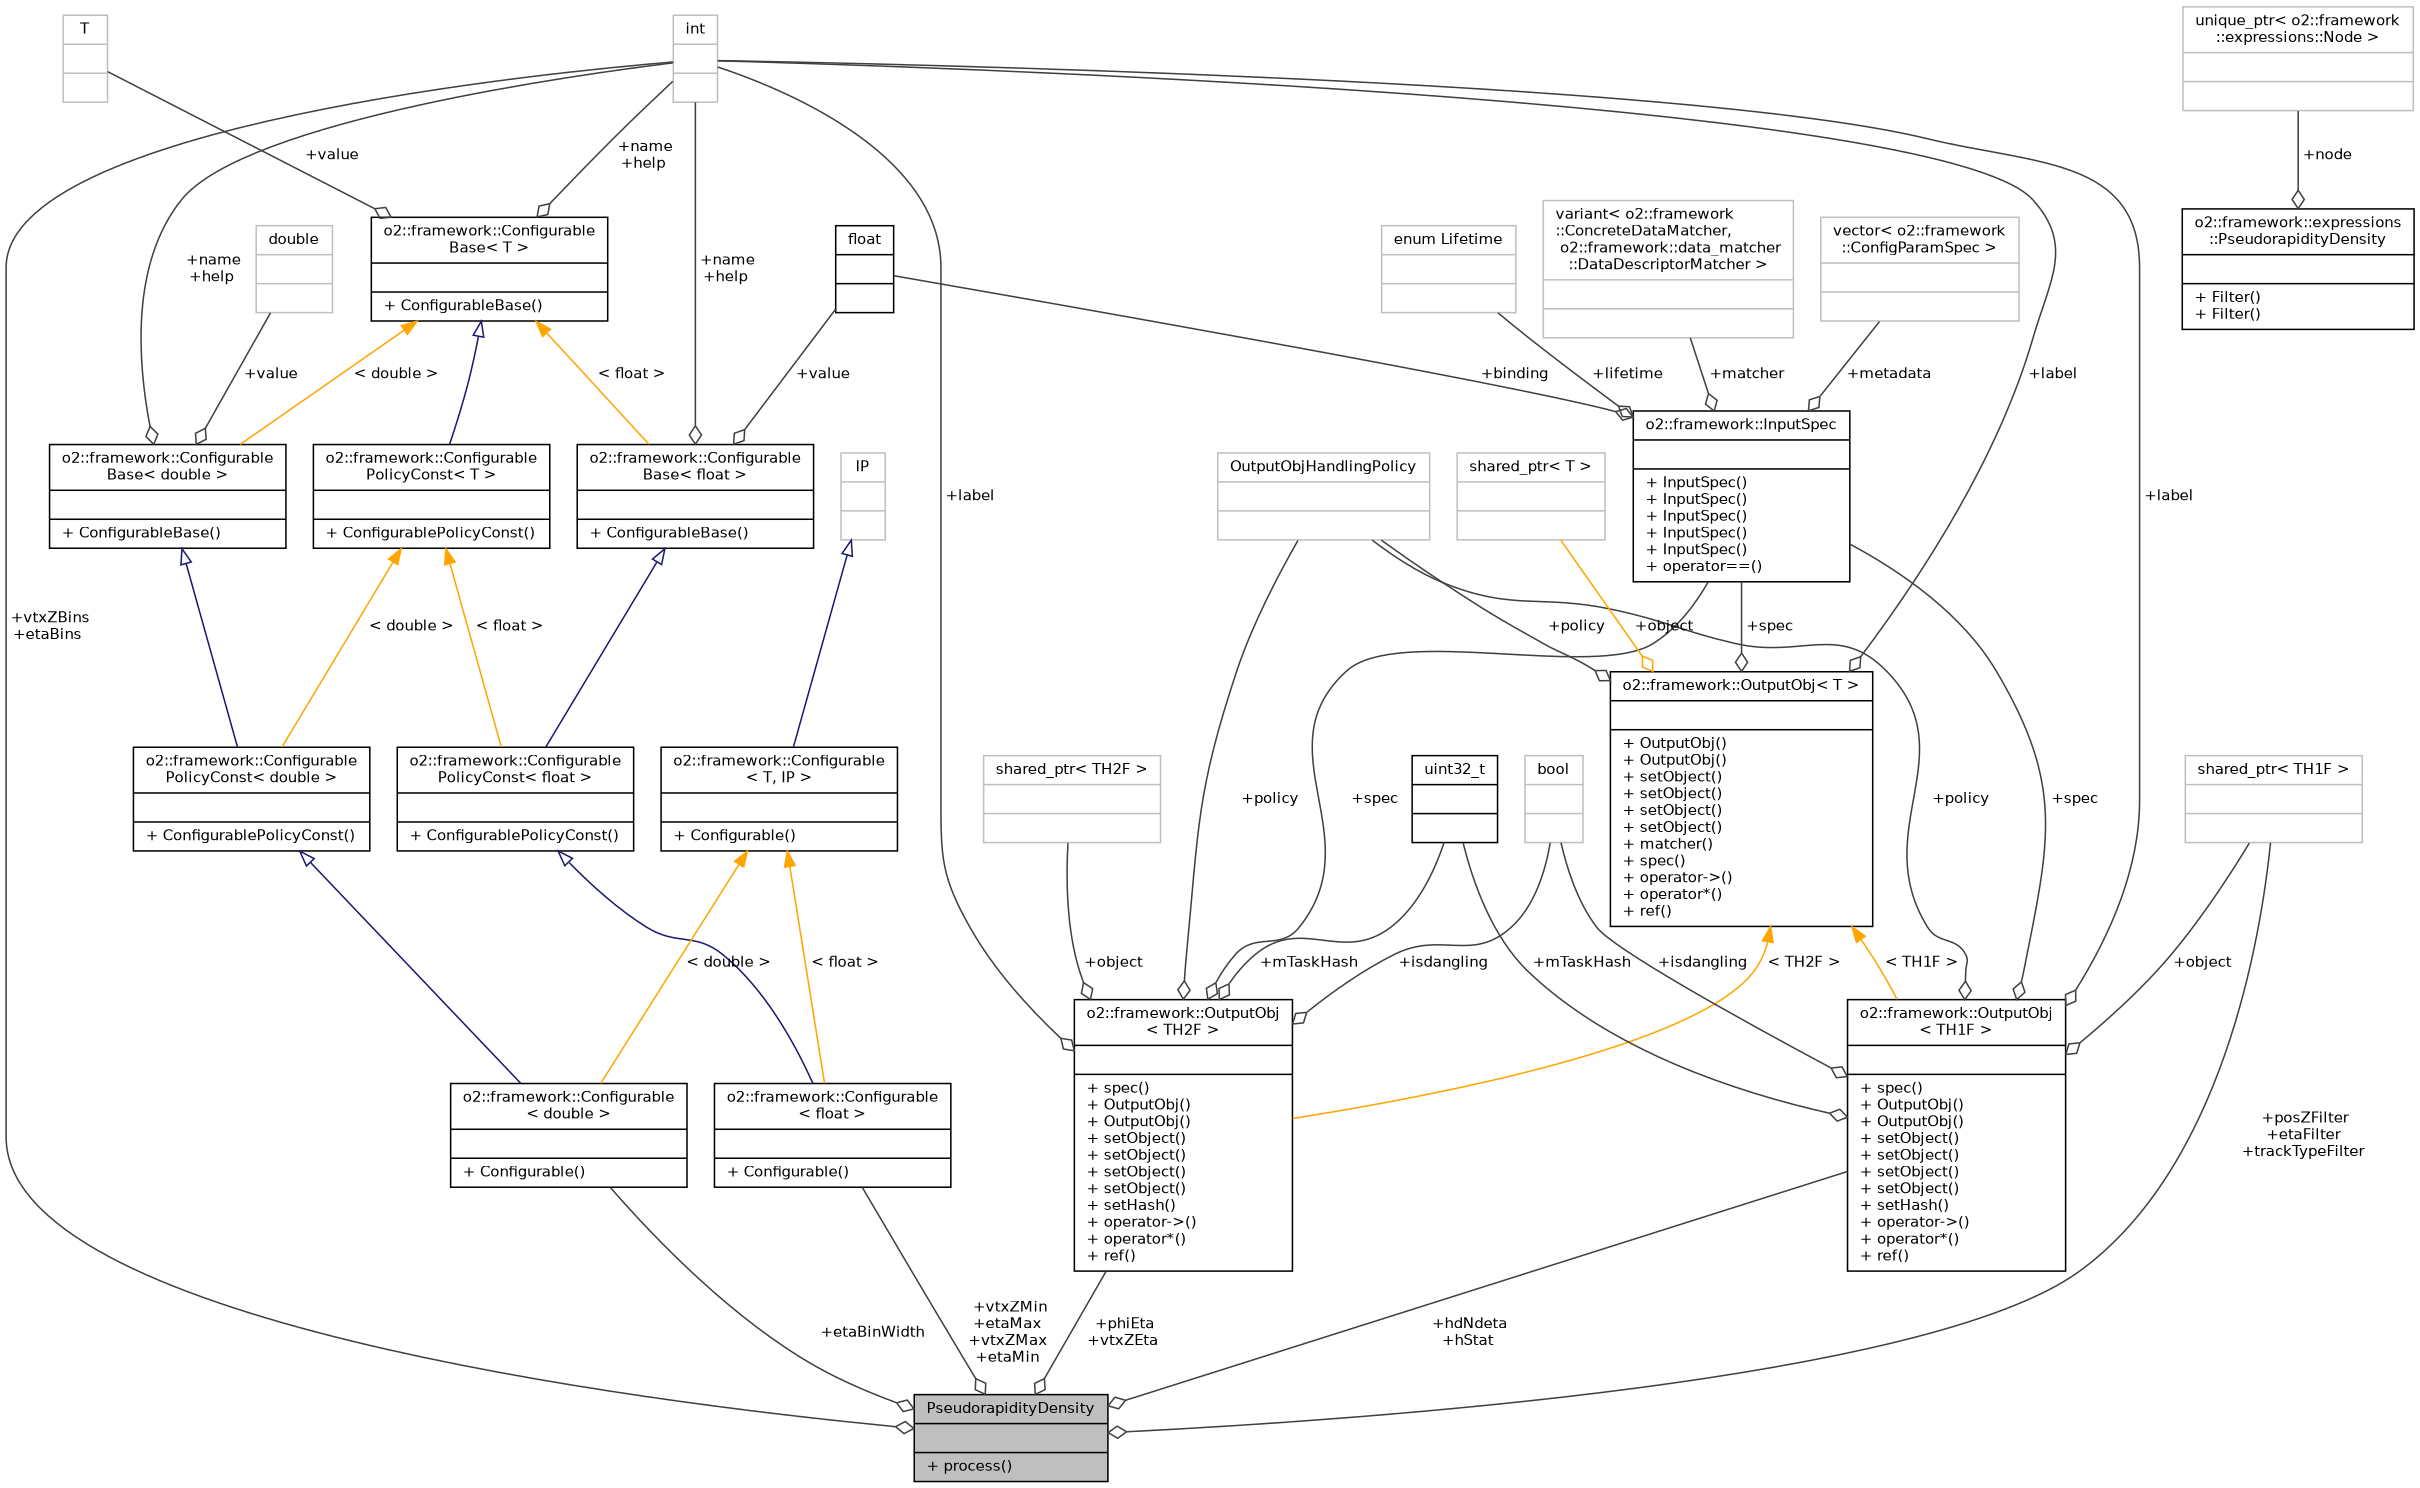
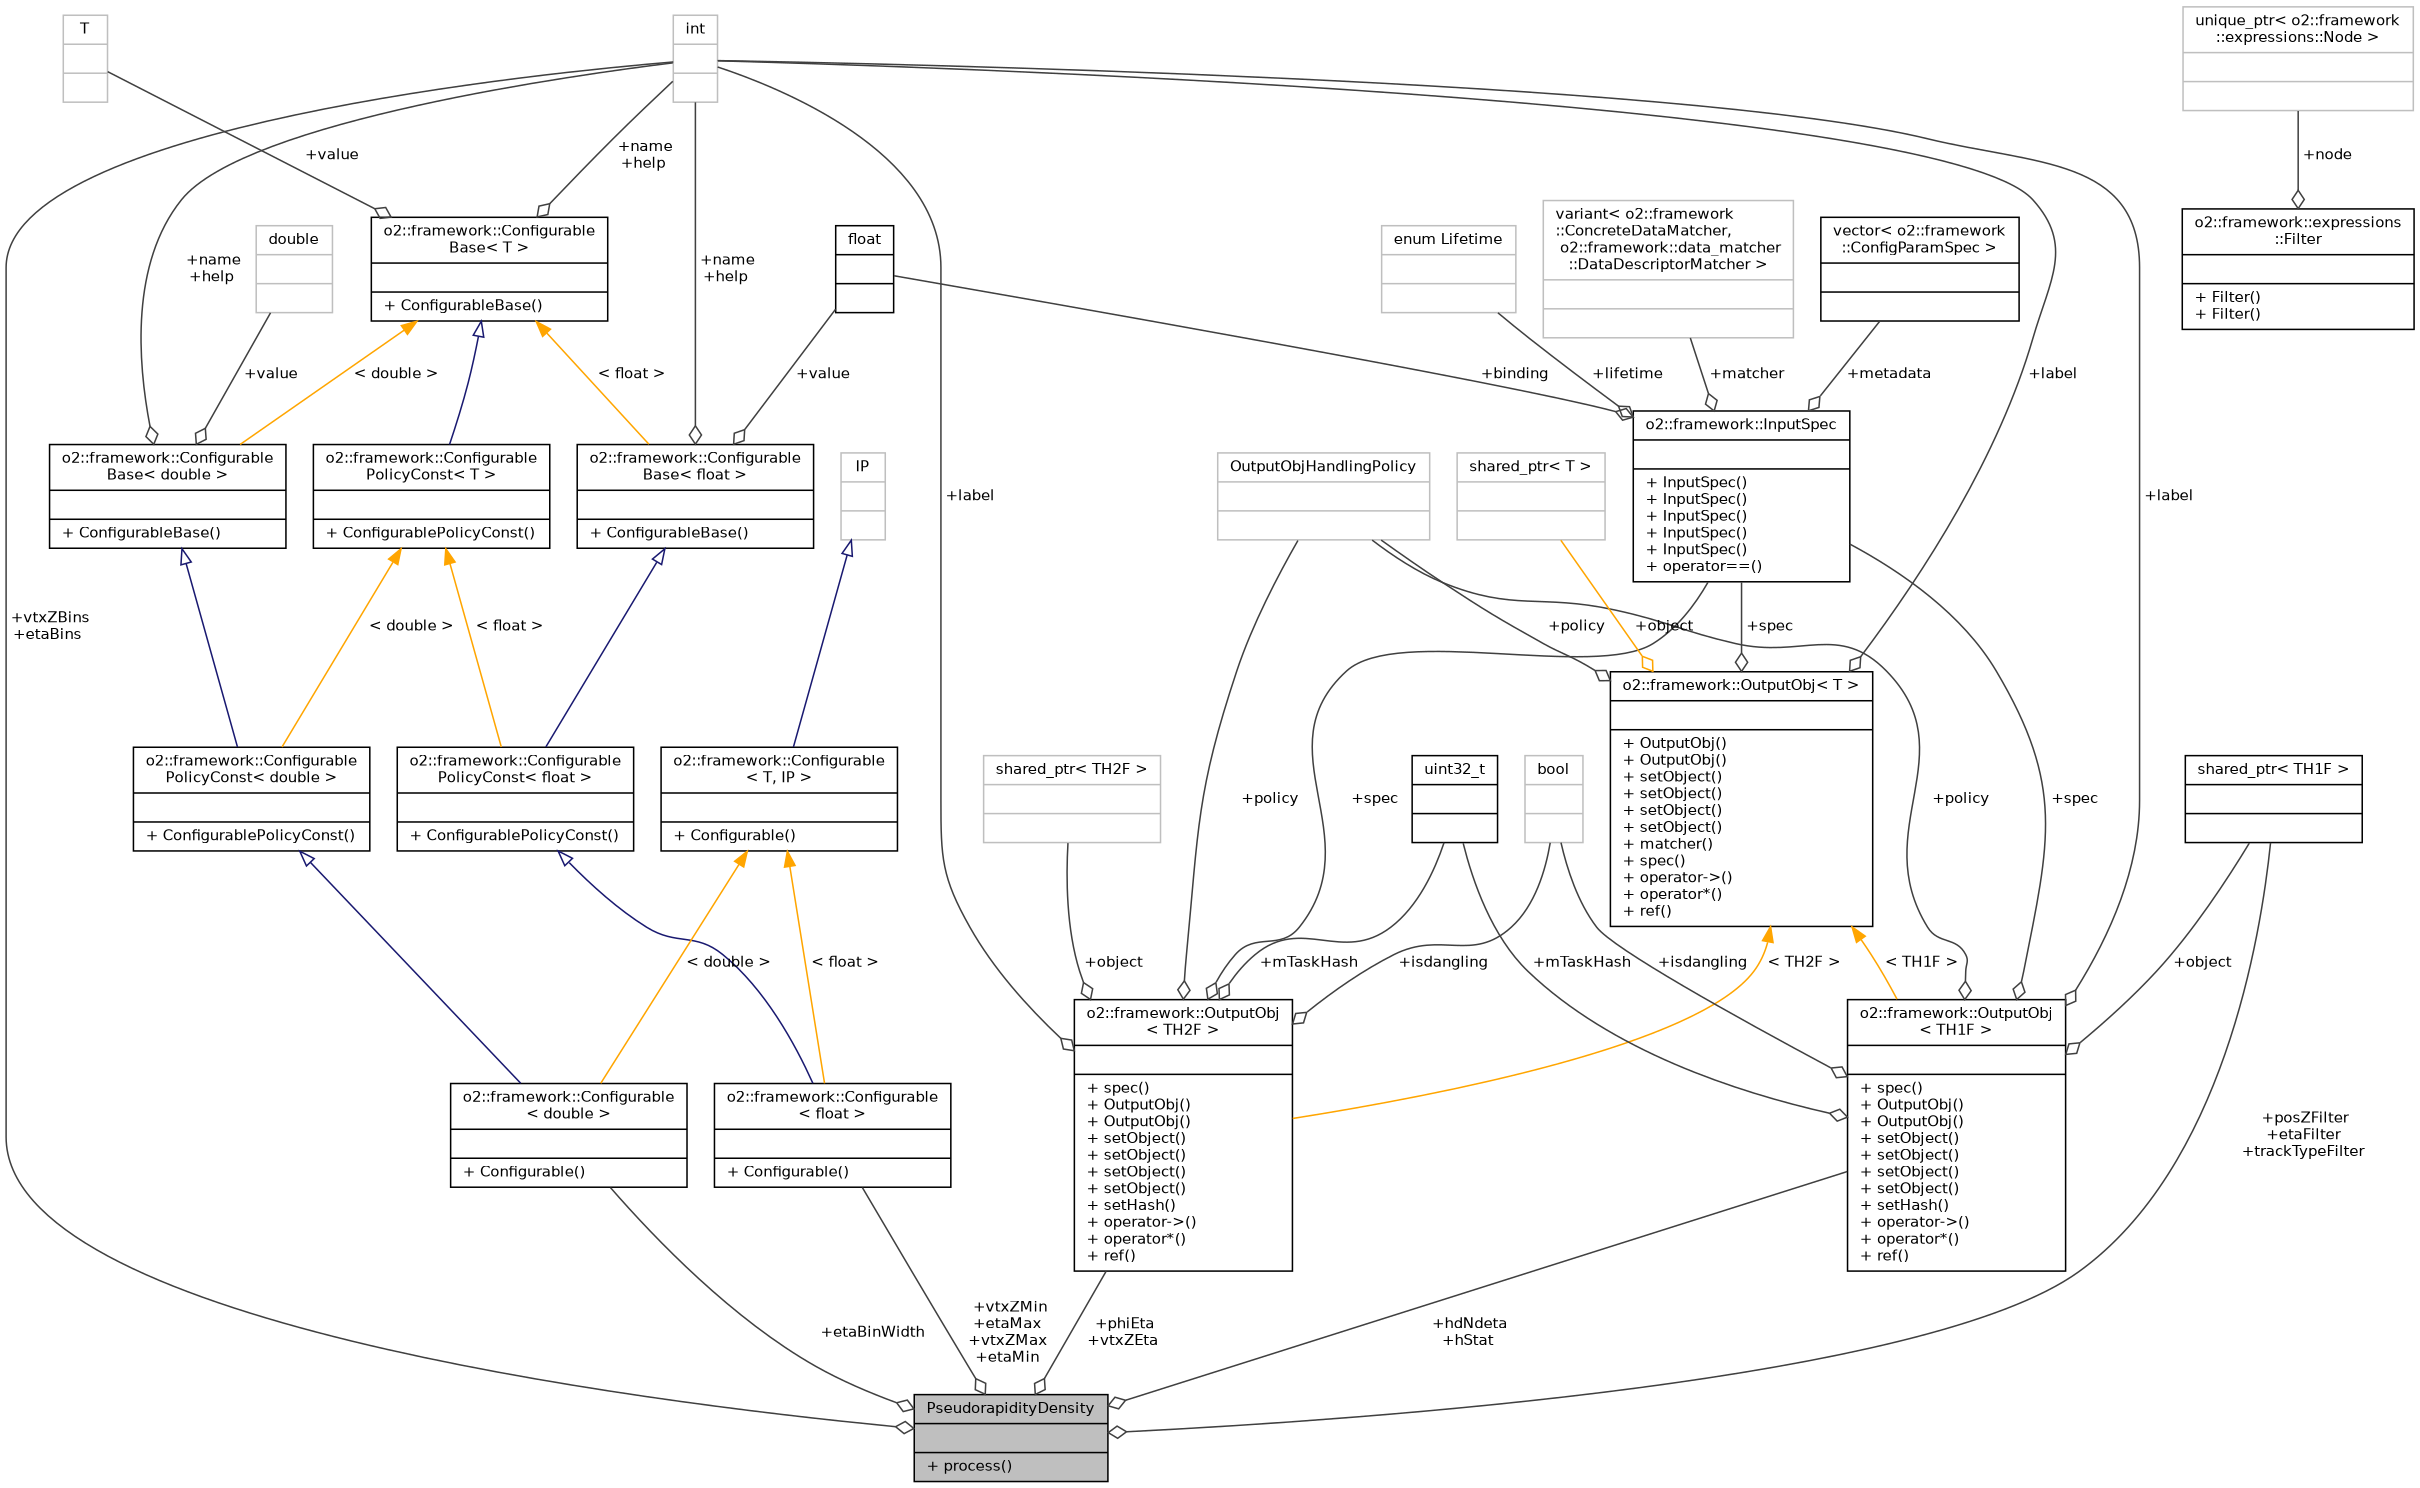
(2298, 239) -> (2298, 239)
(1920, 269) -> (1920, 269)
(2274, 799) -> (2274, 799)
